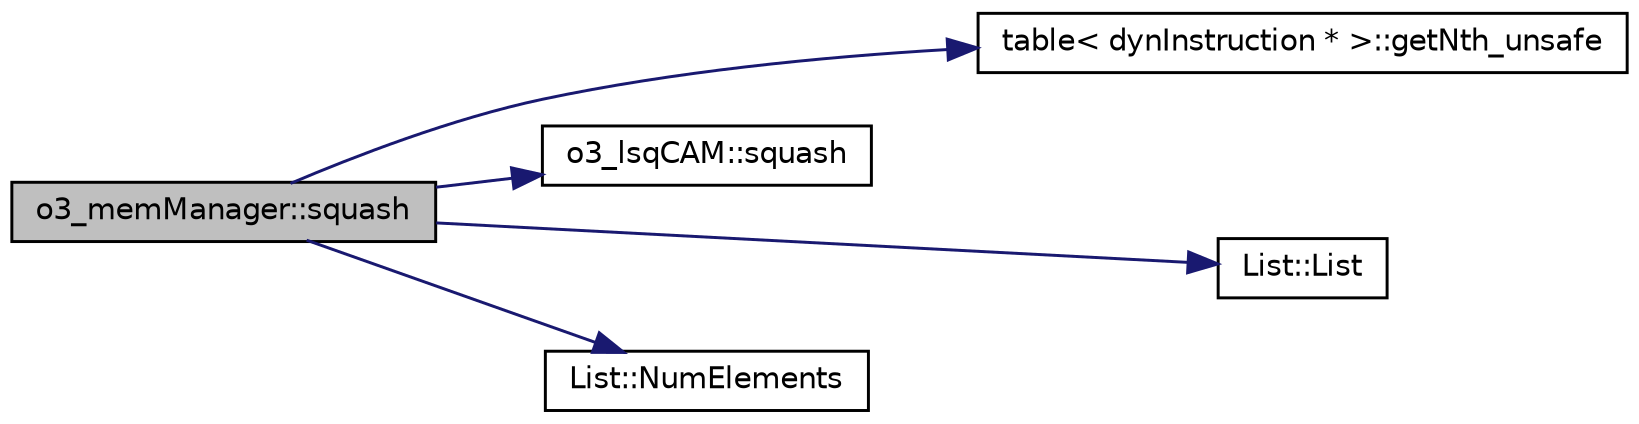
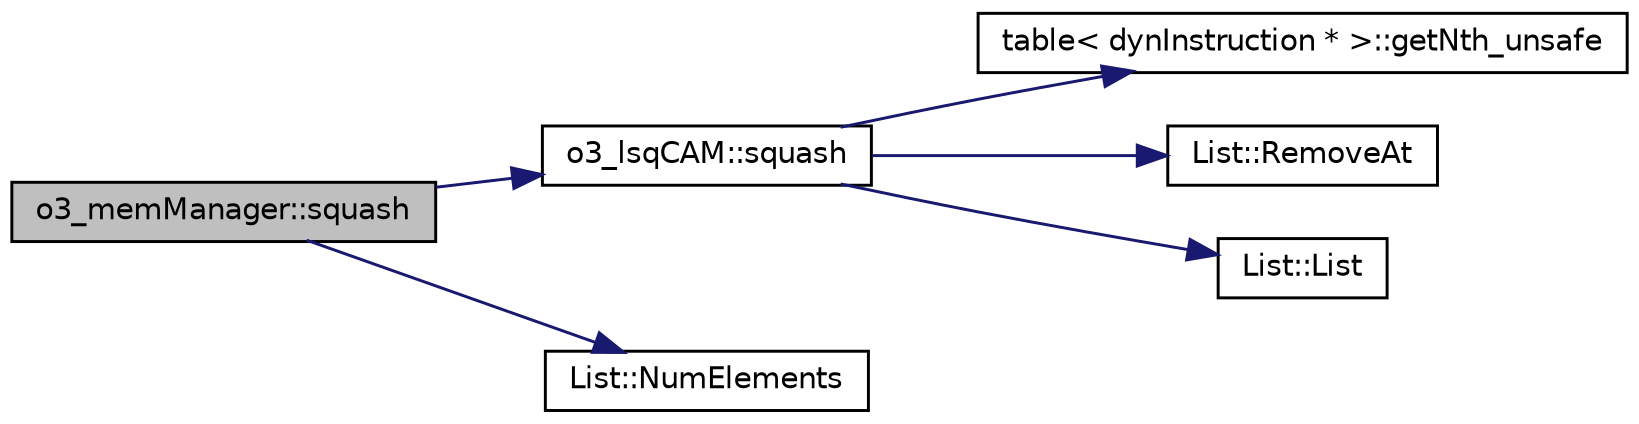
(613, 86) -> (972, 101)
none -> (1303, 156)
(812, 243) -> (1014, 219)
